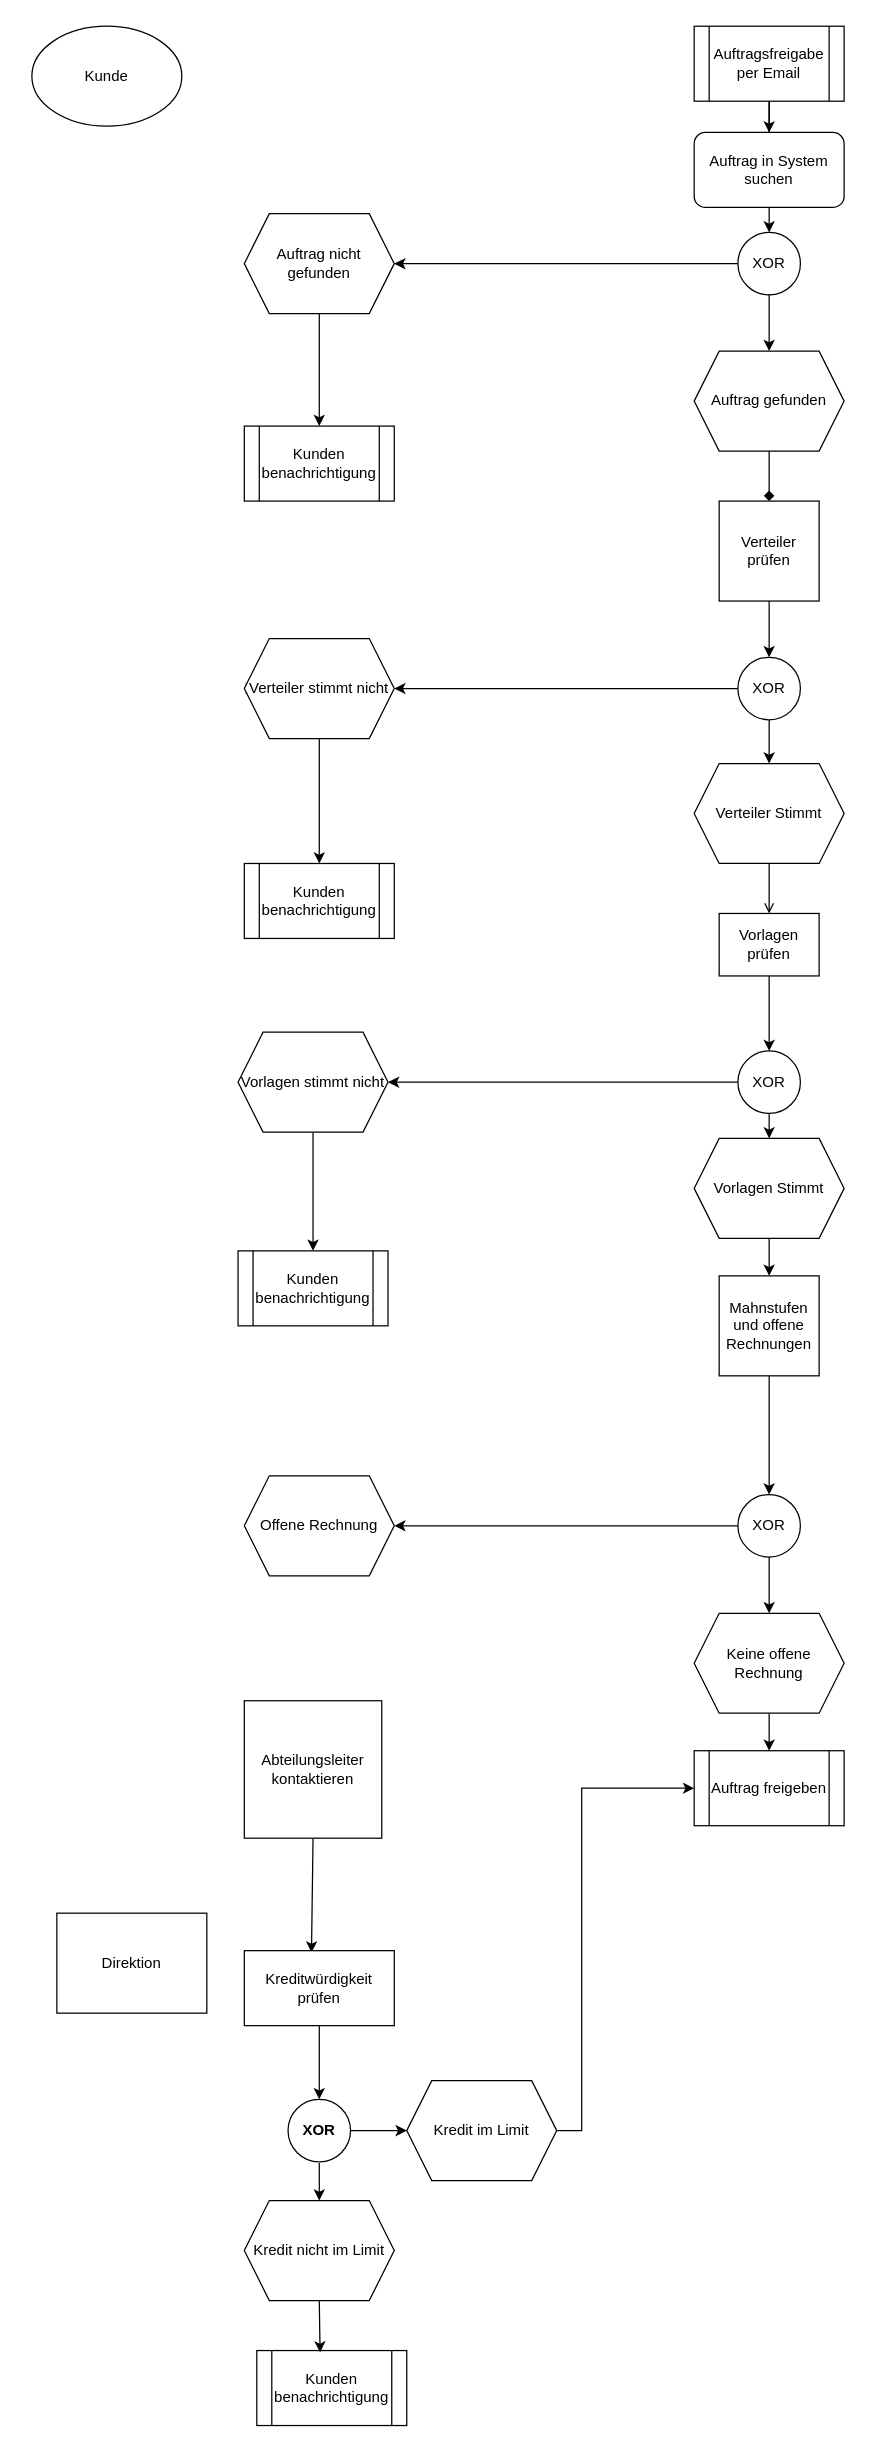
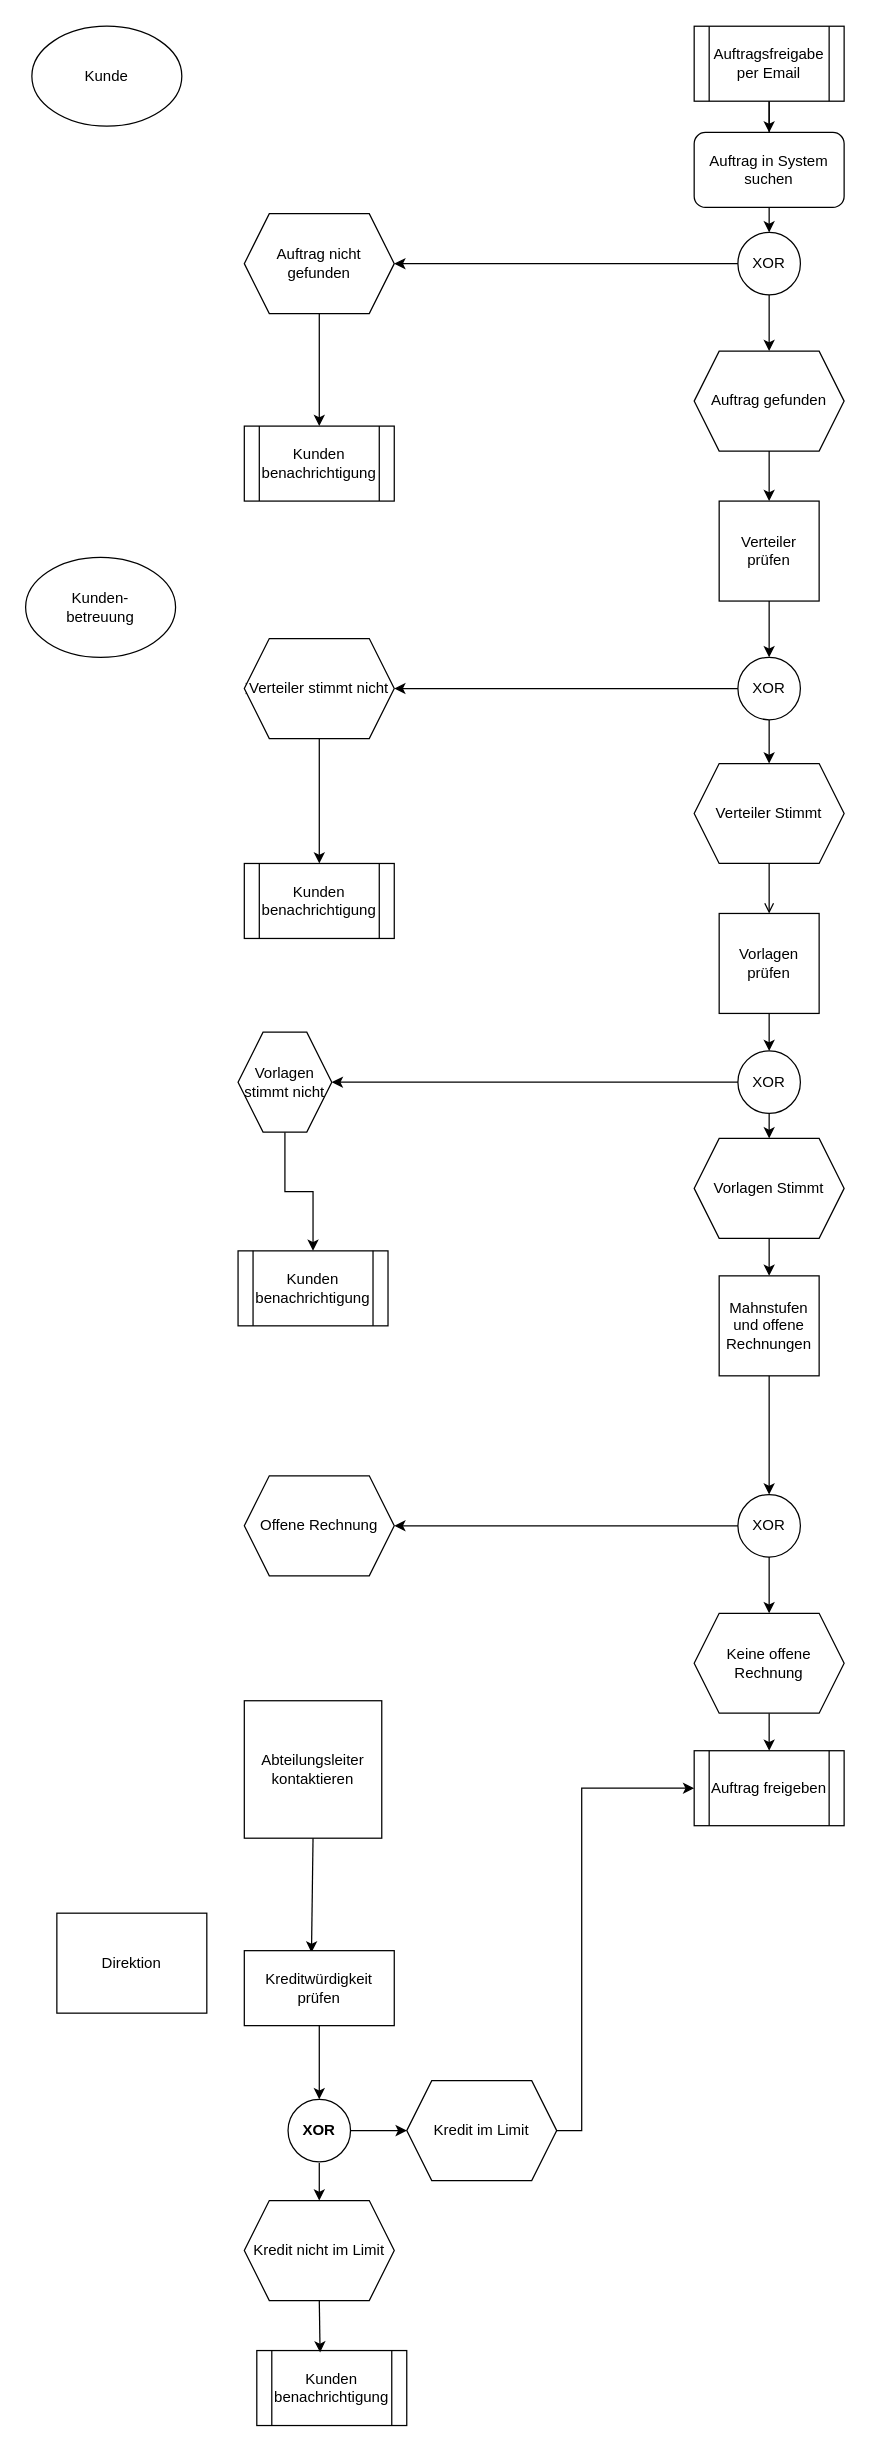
(769, 490) -> (769, 491)
none -> (101, 607)
(769, 944) -> (769, 963)
(313, 1082) -> (285, 1082)
